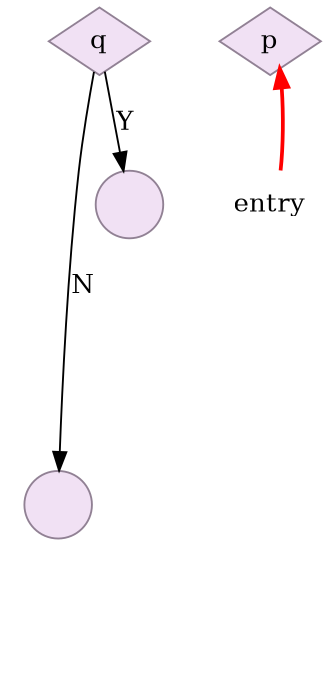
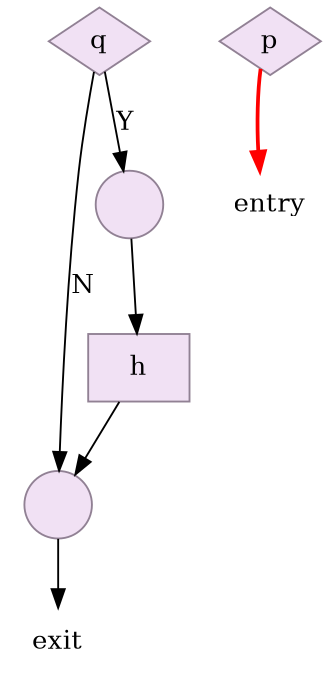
(283, 129) -> (258, 110)
none -> (139, 368)
none -> (58, 642)
